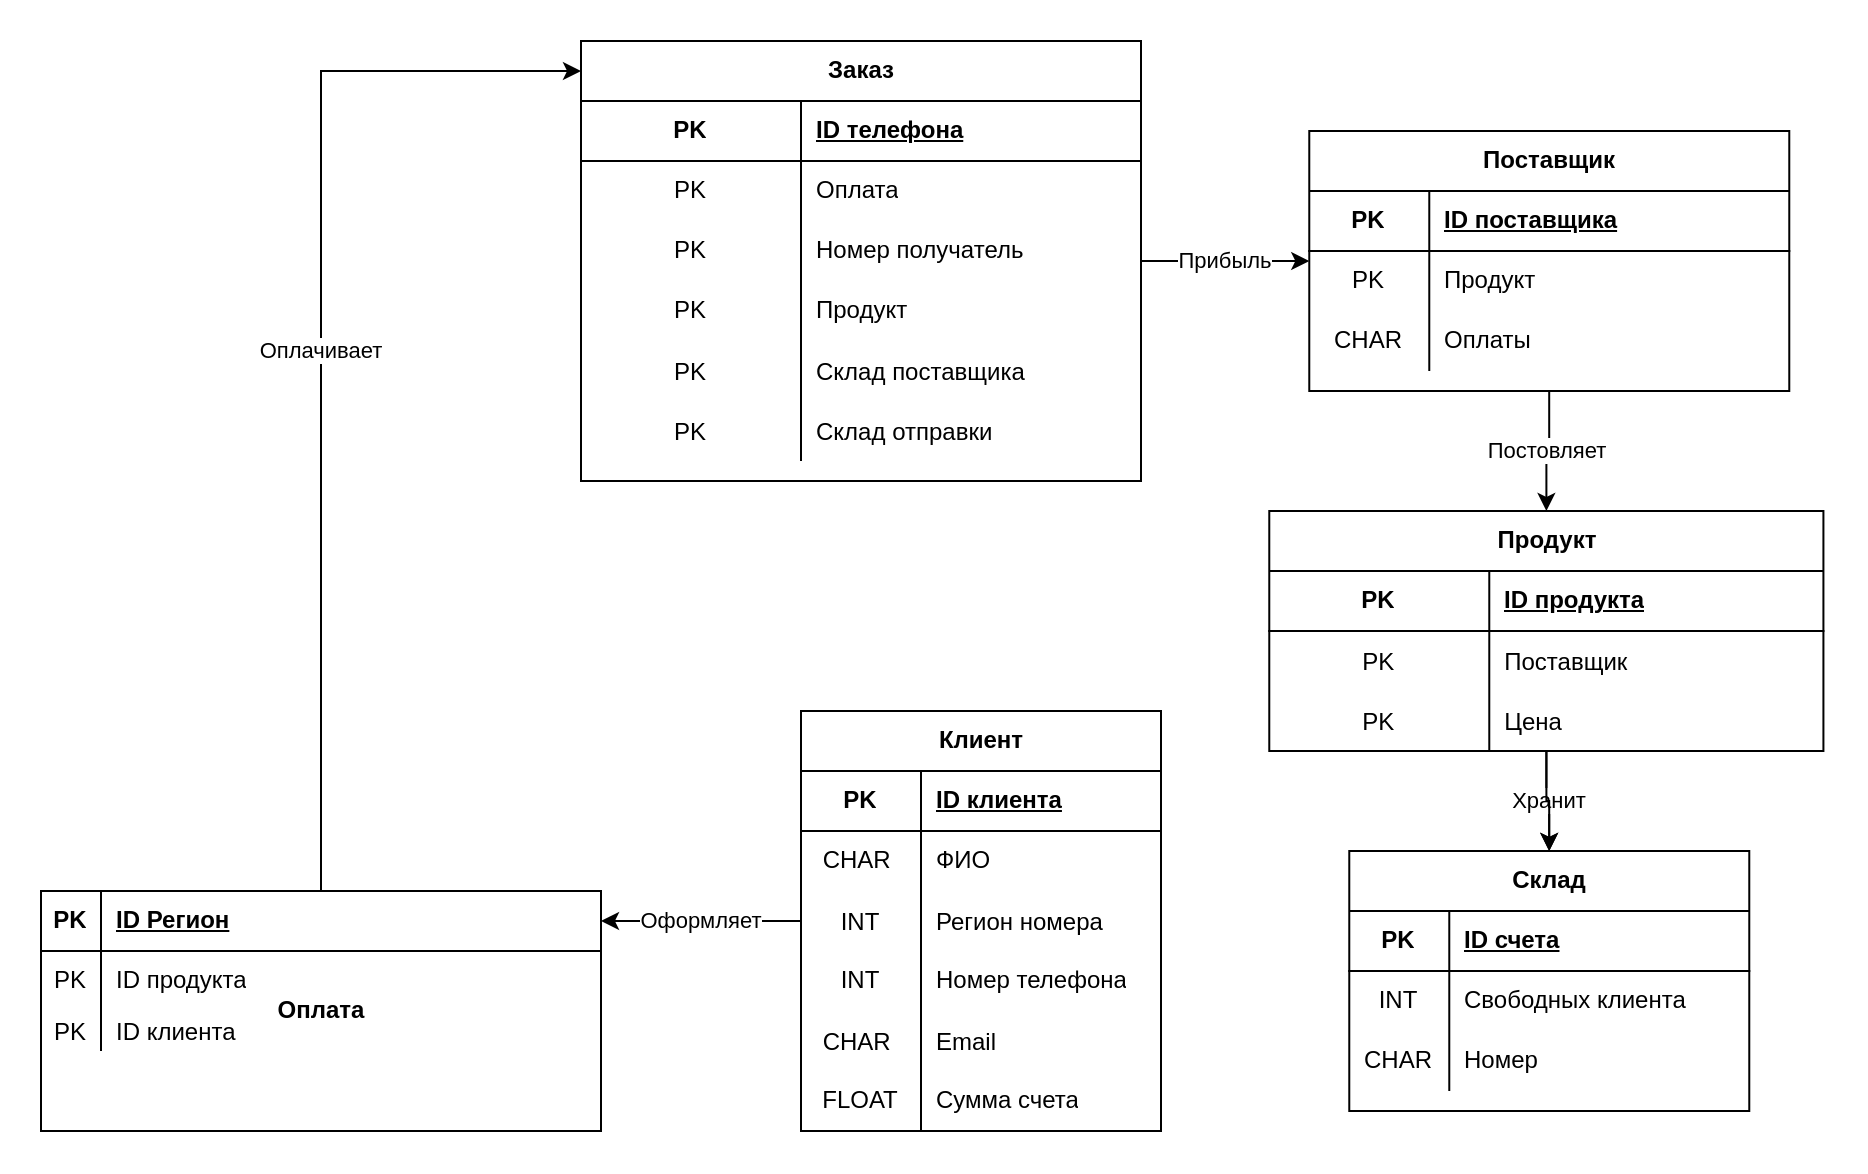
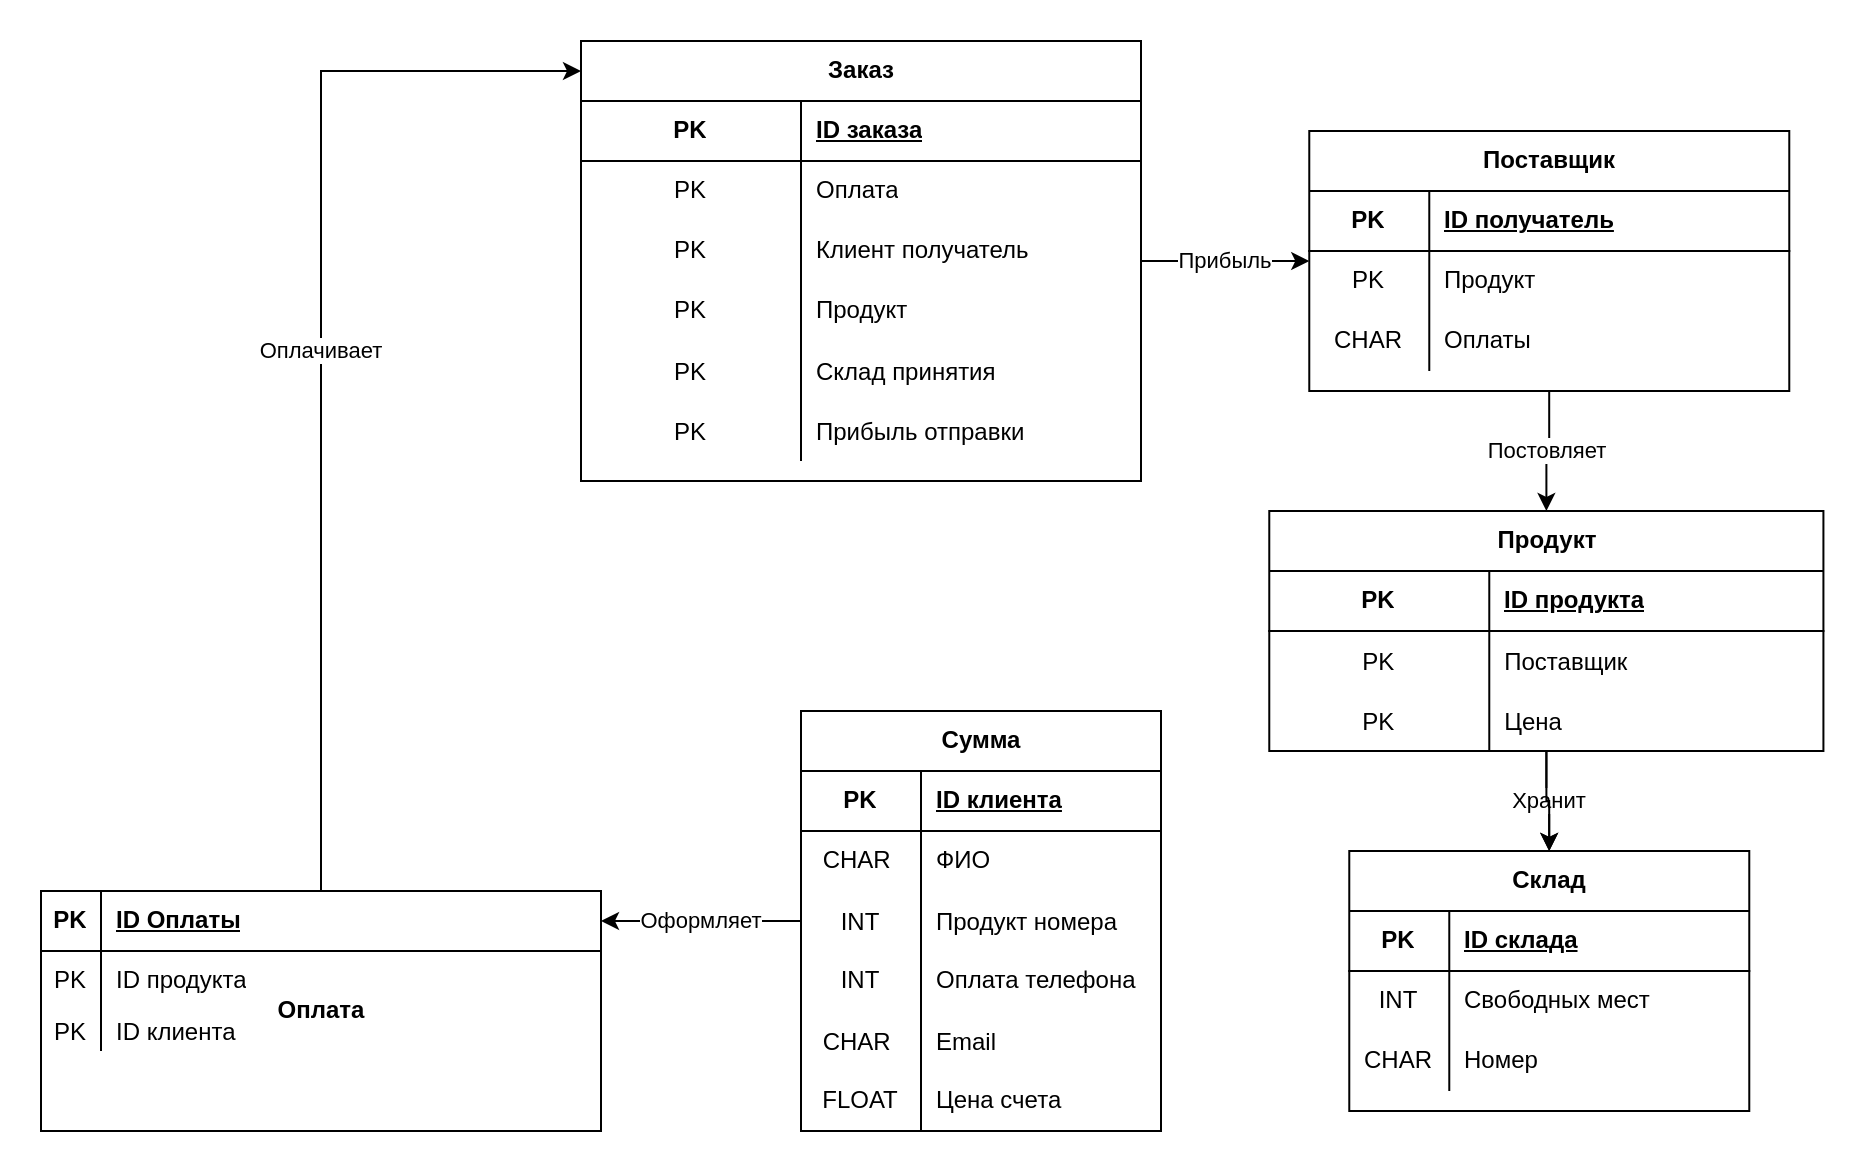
(888, 131) -> (874, 131)
(1529, 221) -> (1529, 221)
(921, 251) -> (928, 251)
(920, 372) -> (907, 372)
(907, 432) -> (920, 432)
(982, 741) -> (982, 741)
(174, 921) -> (174, 921)
(1020, 922) -> (1027, 922)
(1516, 941) -> (1522, 941)
(1028, 981) -> (1035, 981)
(1576, 1001) -> (1556, 1001)
(1008, 1101) -> (1001, 1101)
